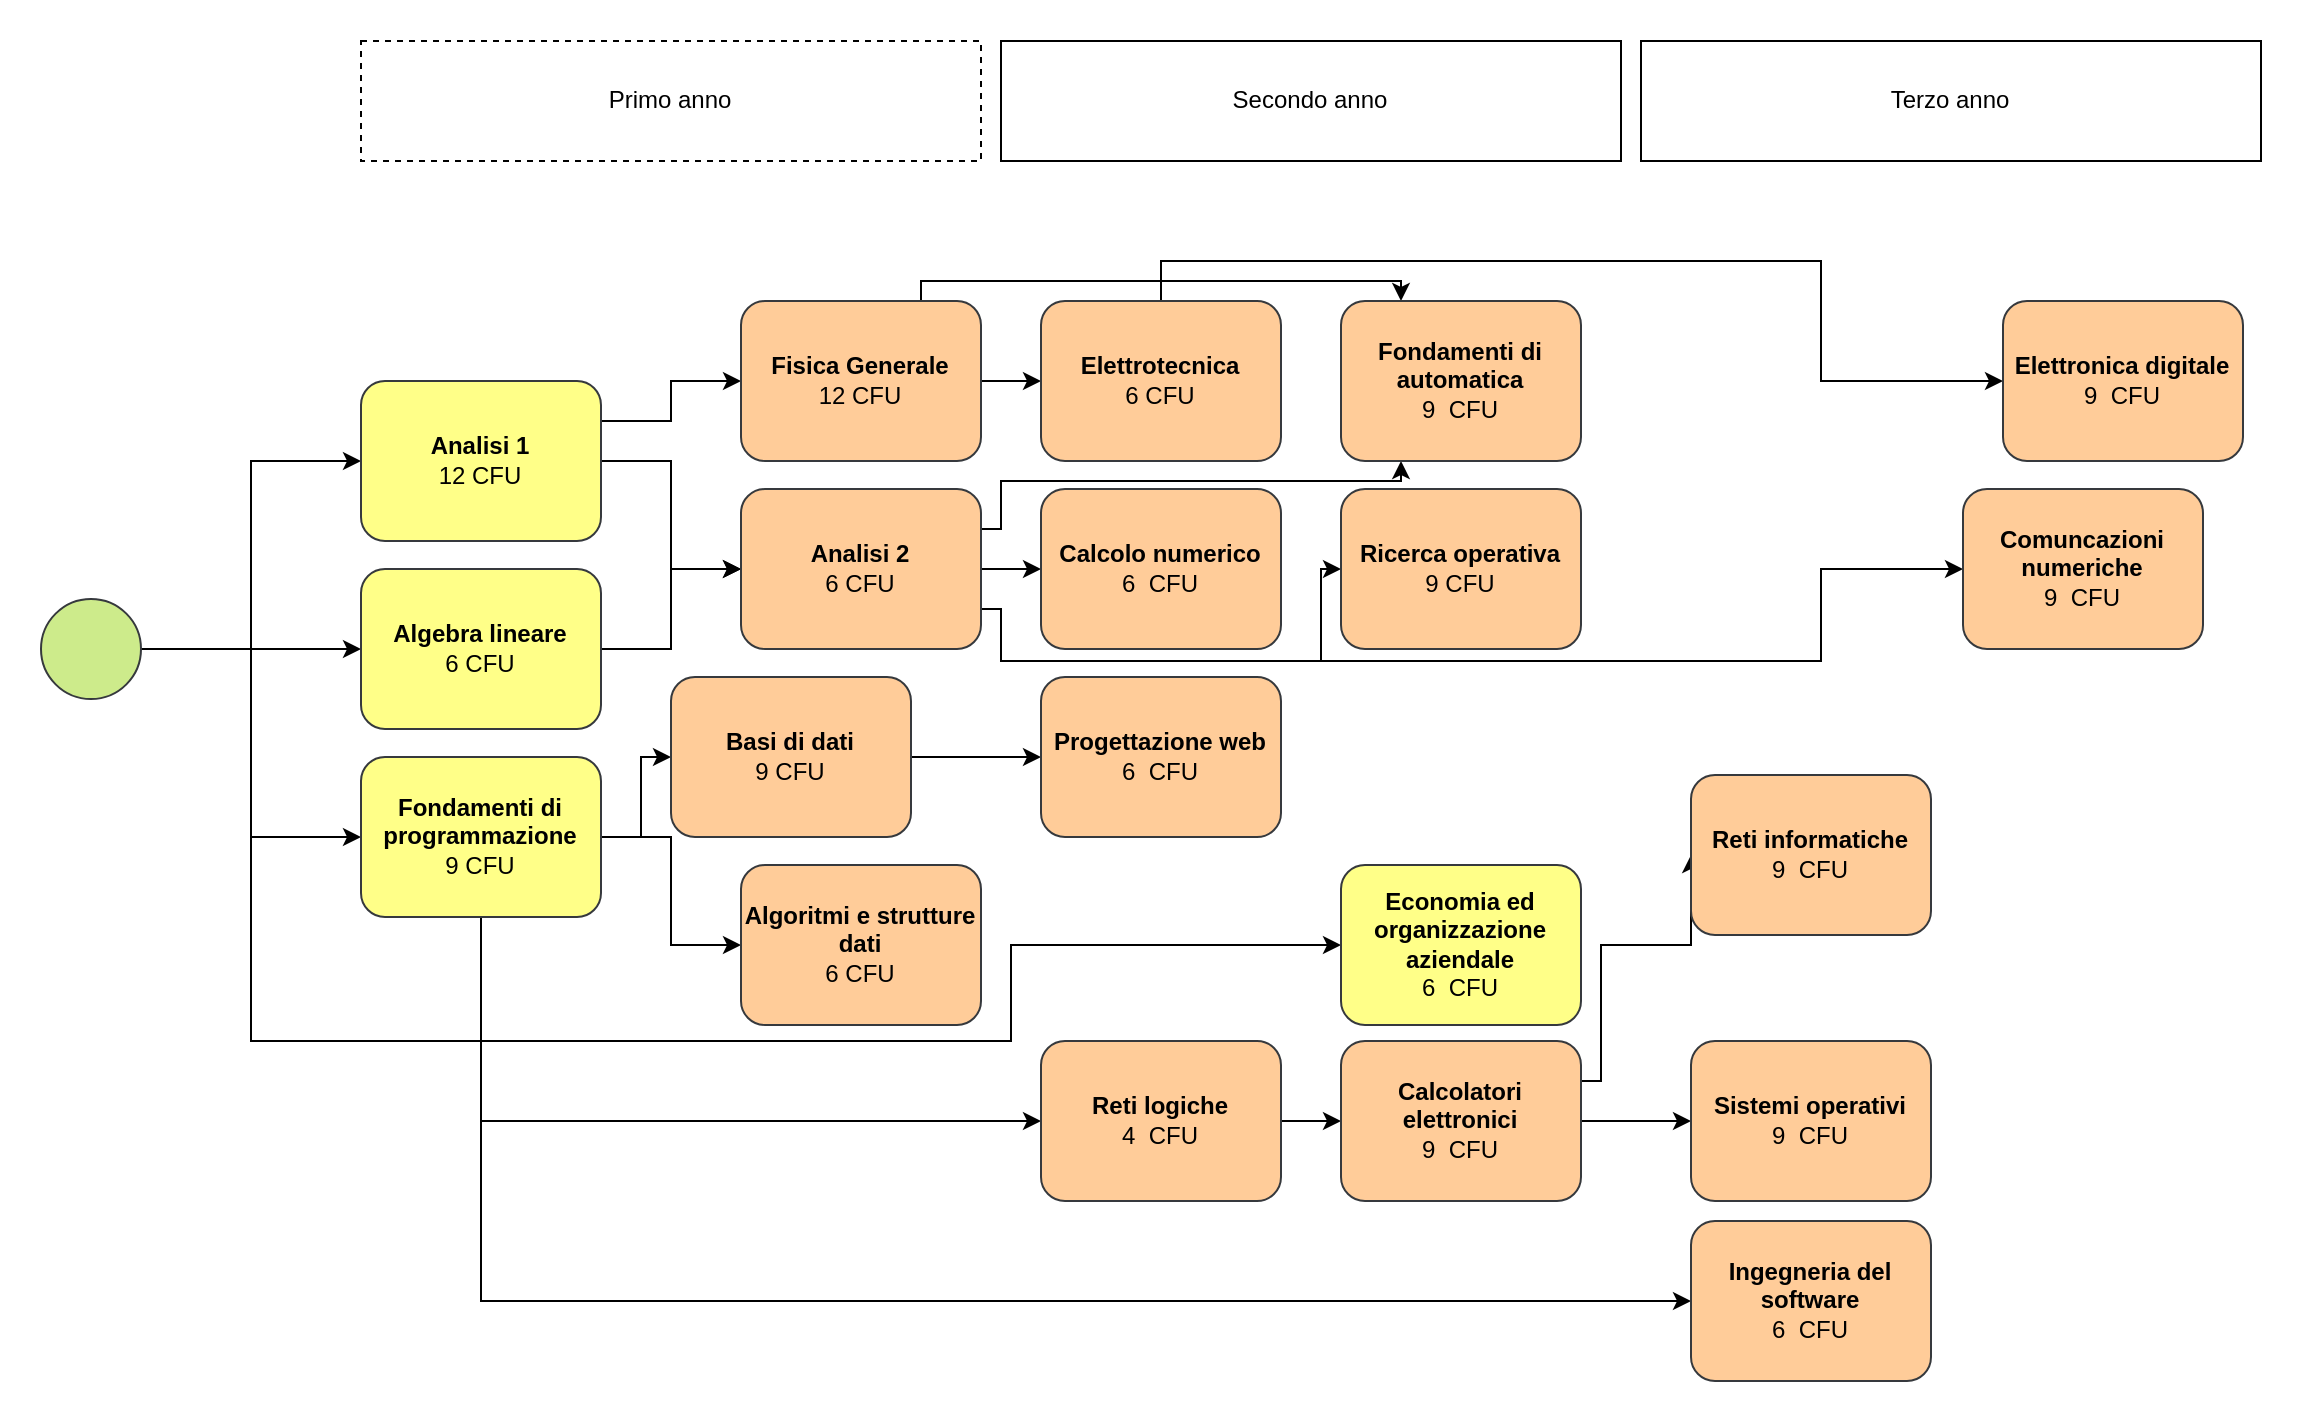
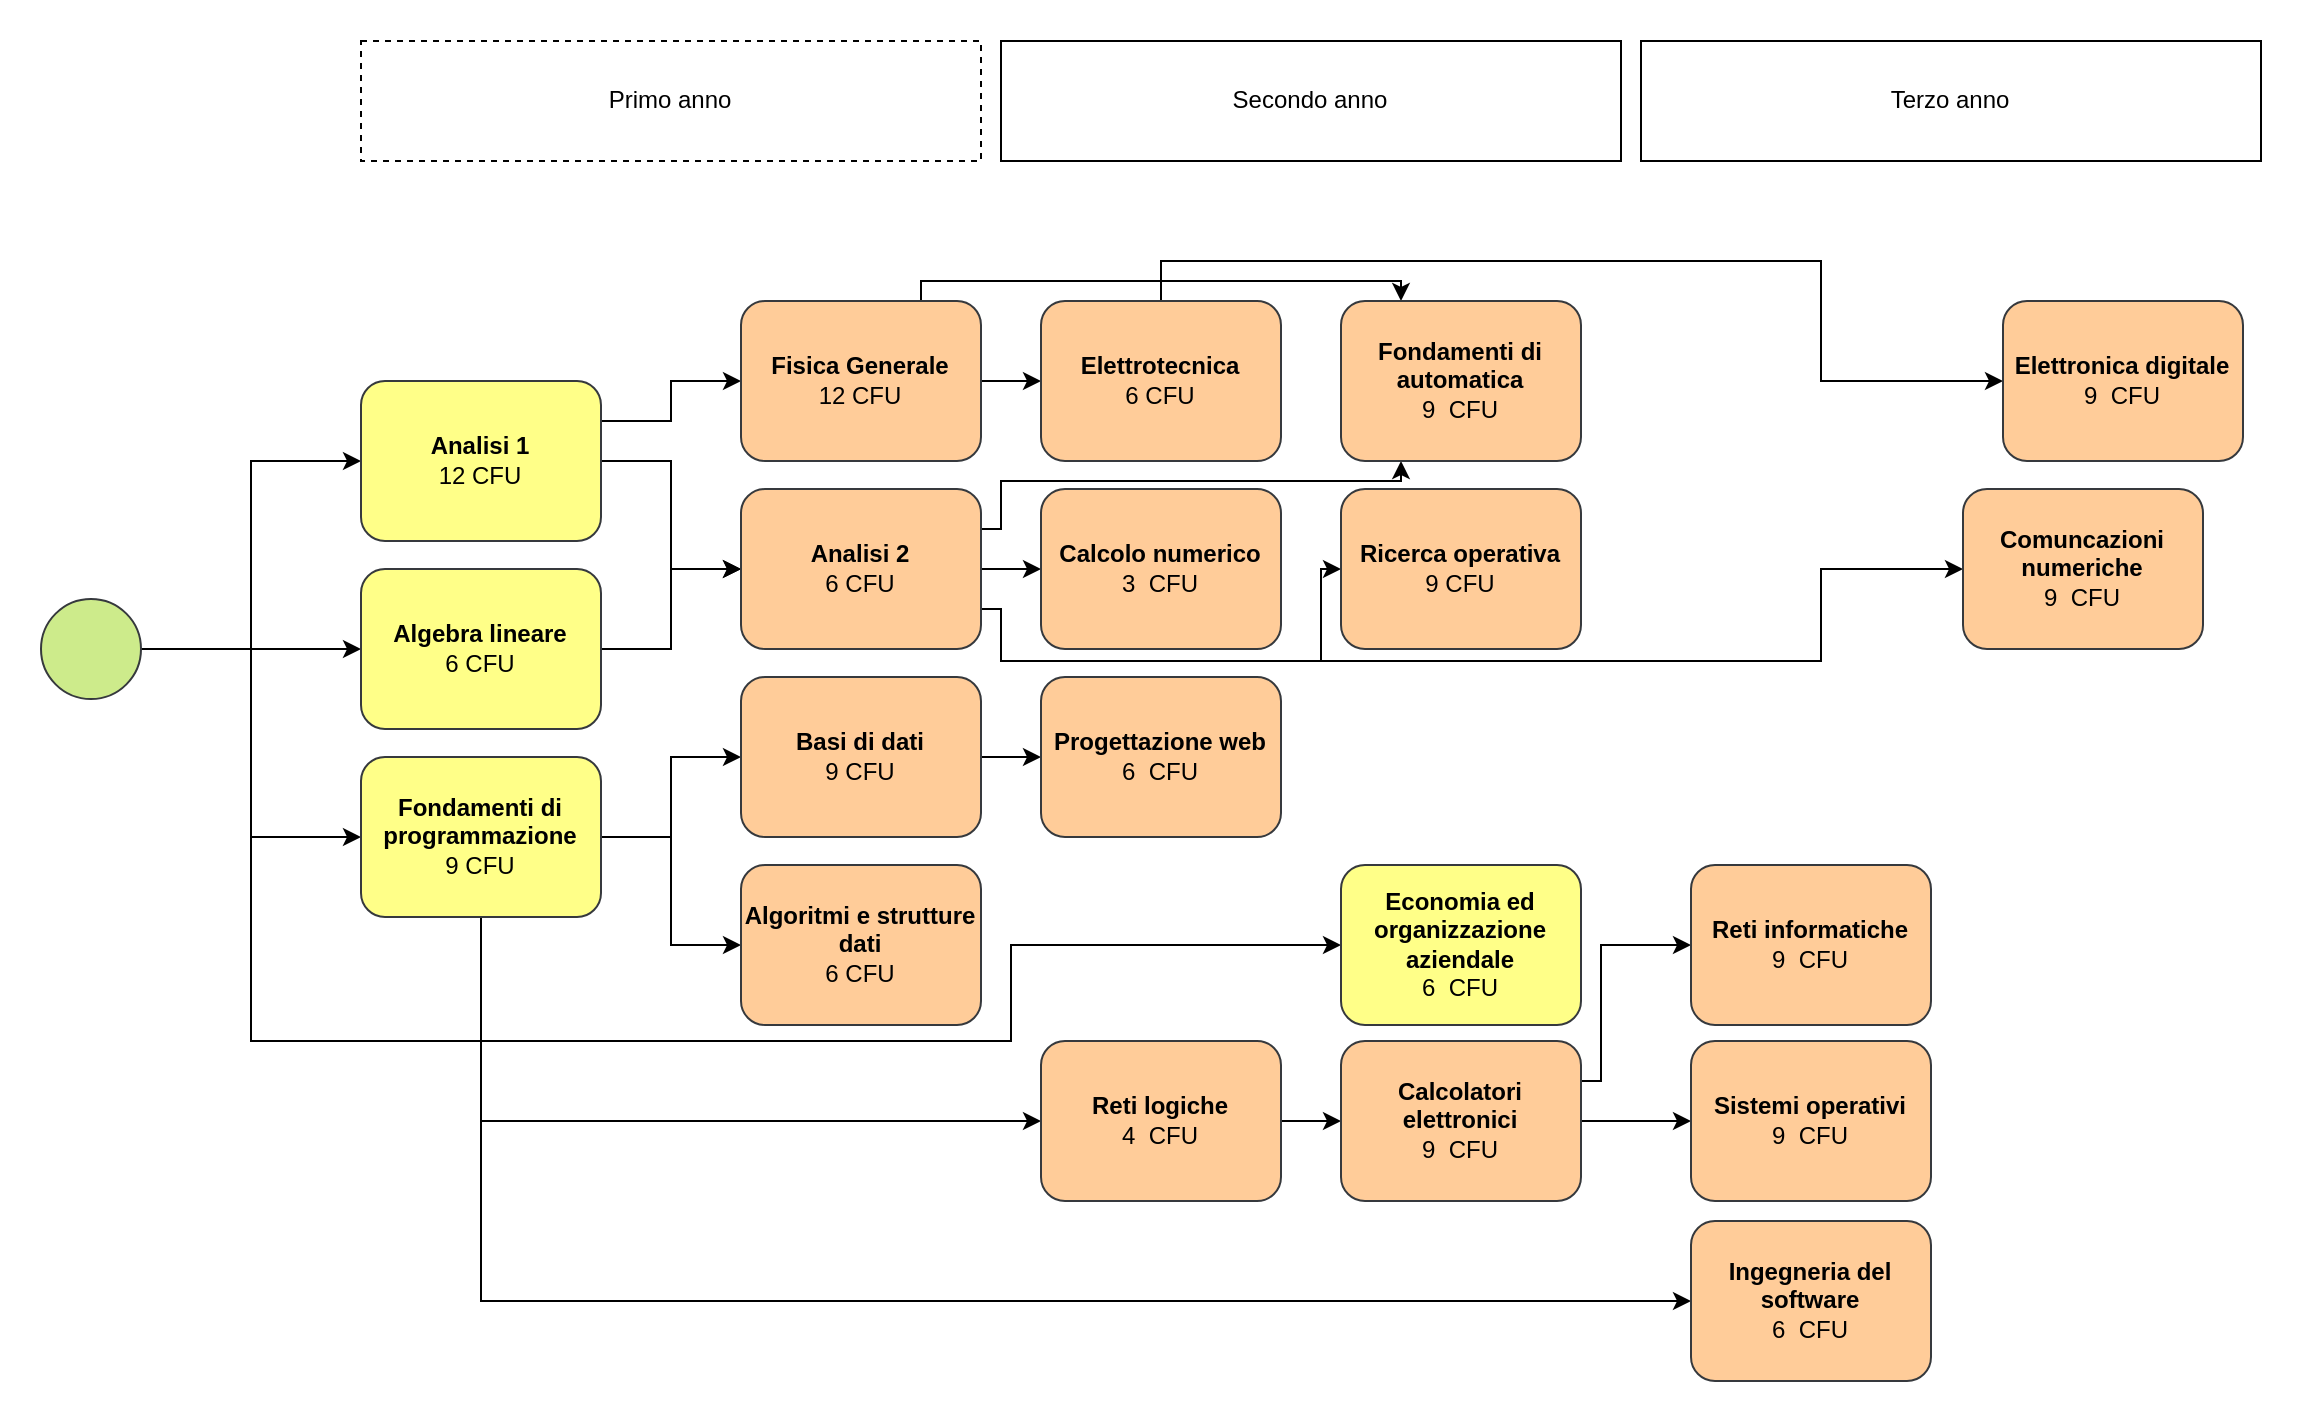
(1161, 569) -> (1161, 569)
(791, 757) -> (861, 757)
(1811, 855) -> (1811, 945)
